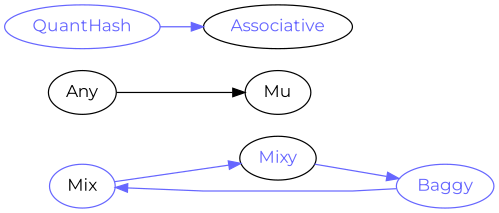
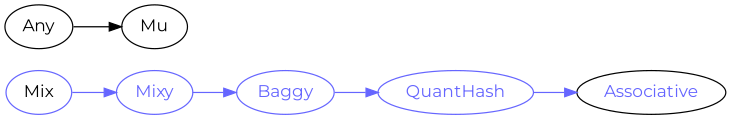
(278, 158) -> (155, 92)
(262, 191) -> (350, 92)
